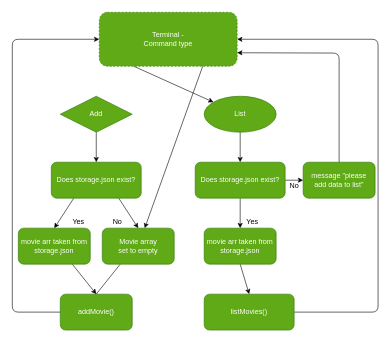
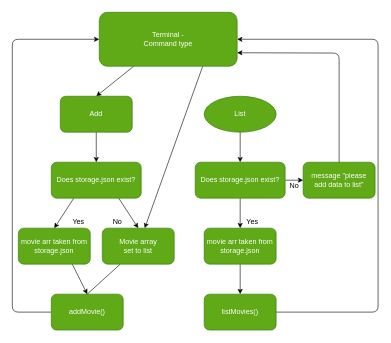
(168, 39) -> (168, 39)
(171, 83) -> (117, 80)
(96, 114) -> (96, 114)
(138, 246) -> (138, 246)
(96, 312) -> (87, 312)
(249, 312) -> (240, 312)
